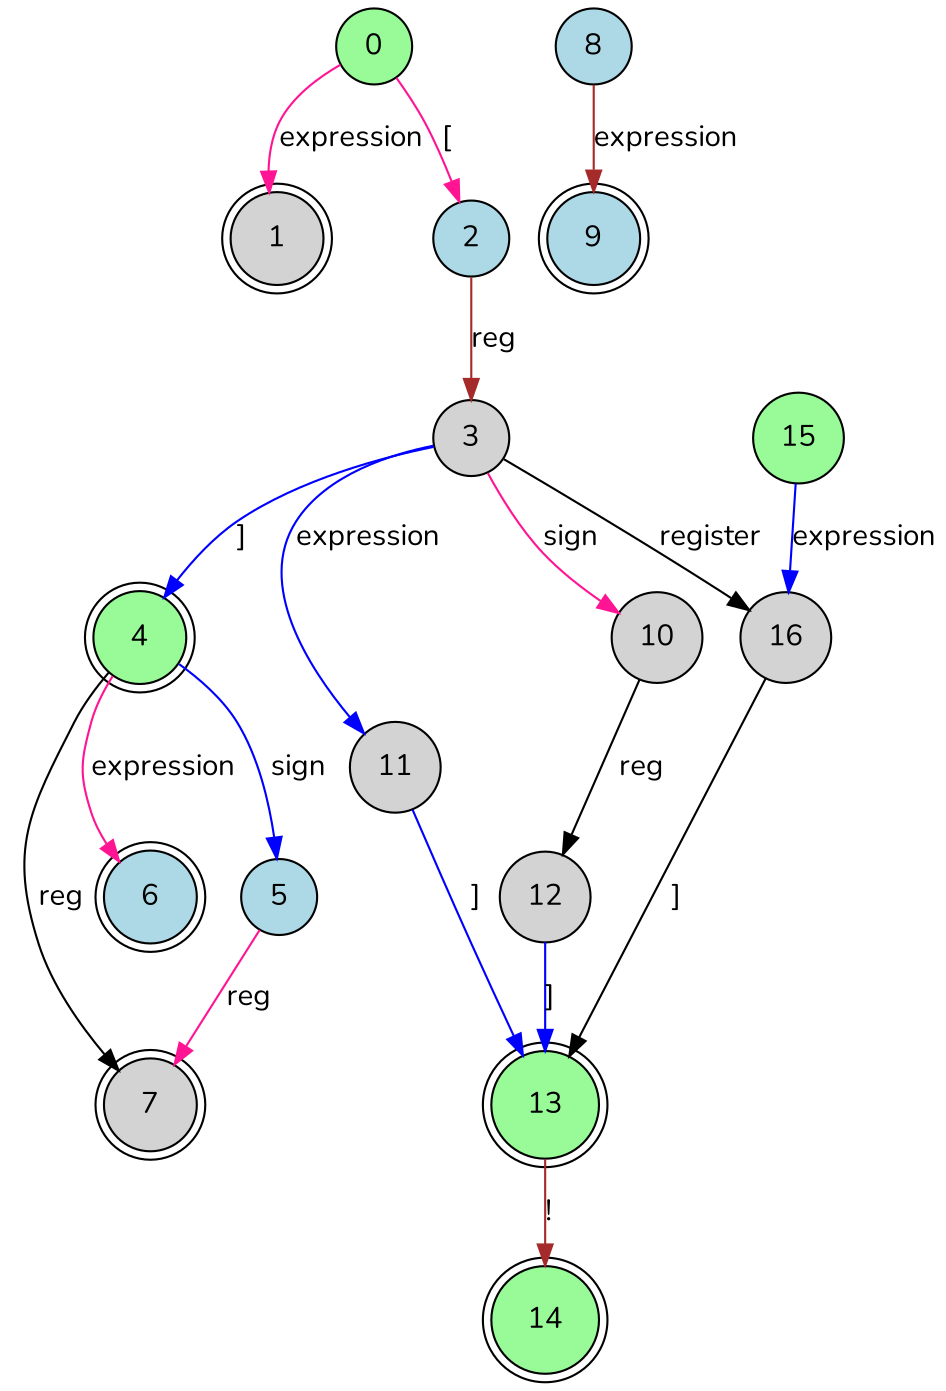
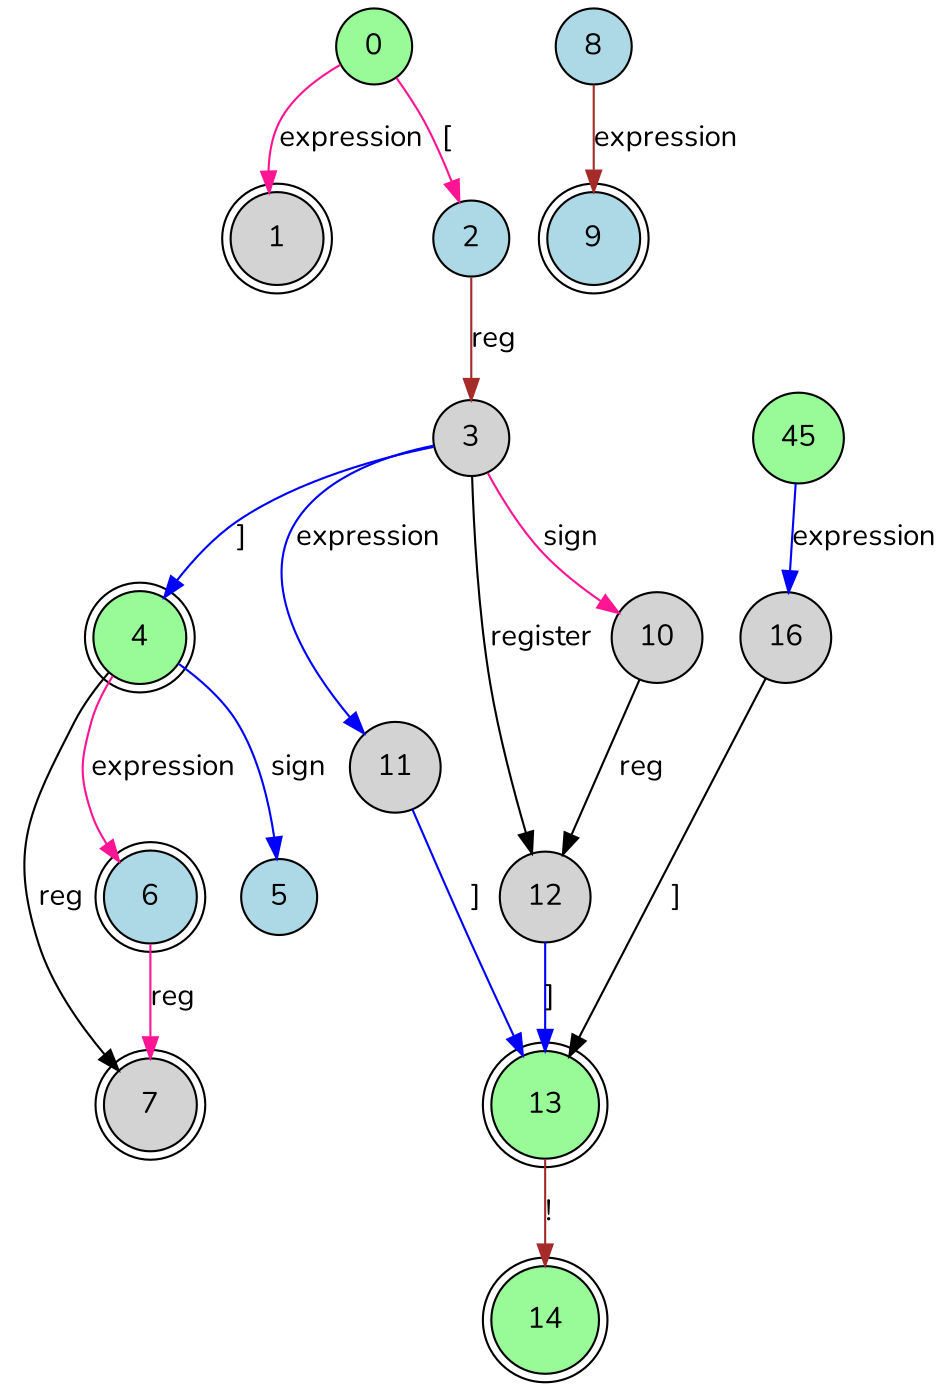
(799, 438) -> (799, 438)
(618, 528) -> (486, 657)
(223, 988) -> (150, 990)
